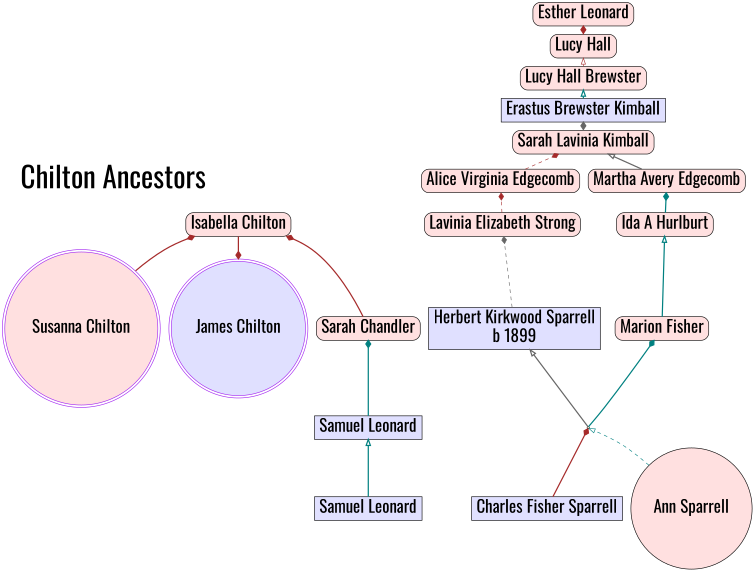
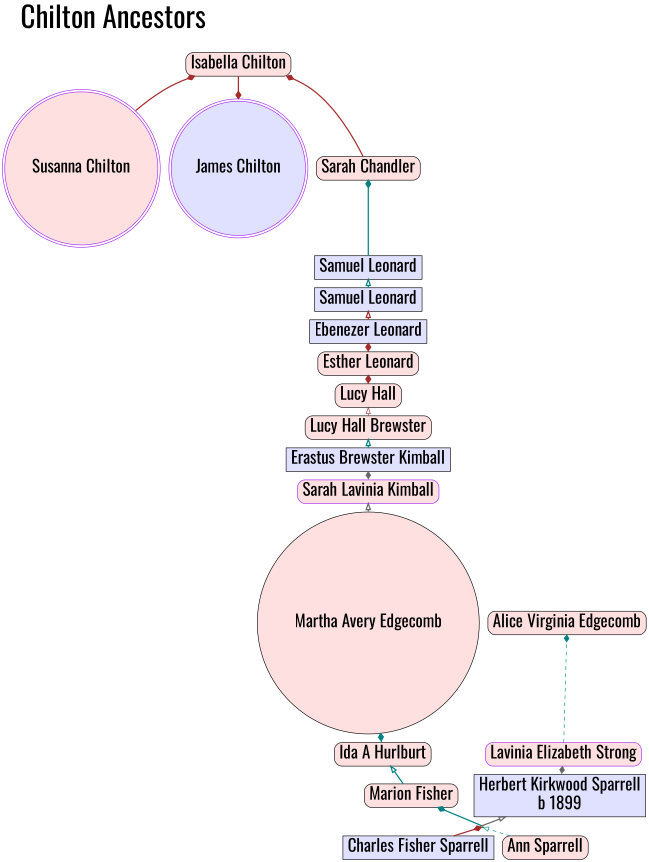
(583, 130) -> (368, 479)
(583, 142) -> (368, 492)
(539, 163) -> none
(667, 181) -> (368, 623)
(502, 206) -> (565, 692)
(502, 224) -> (563, 754)
none -> (368, 332)
(692, 509) -> (545, 848)
